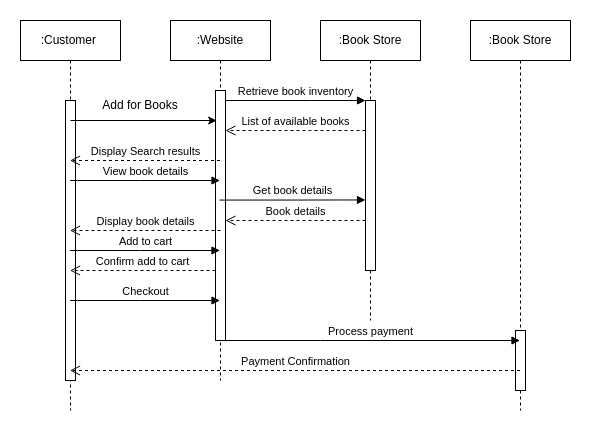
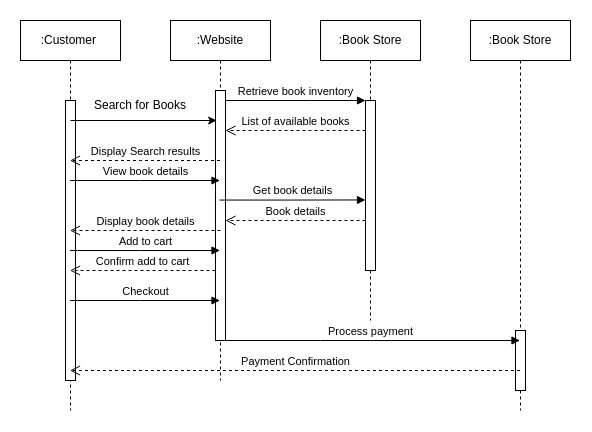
(141, 106) -> (141, 106)
